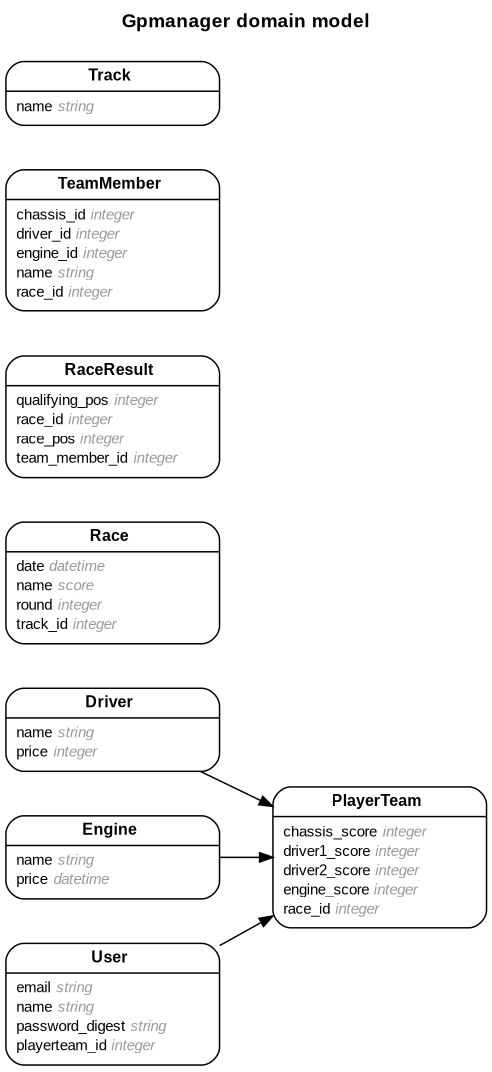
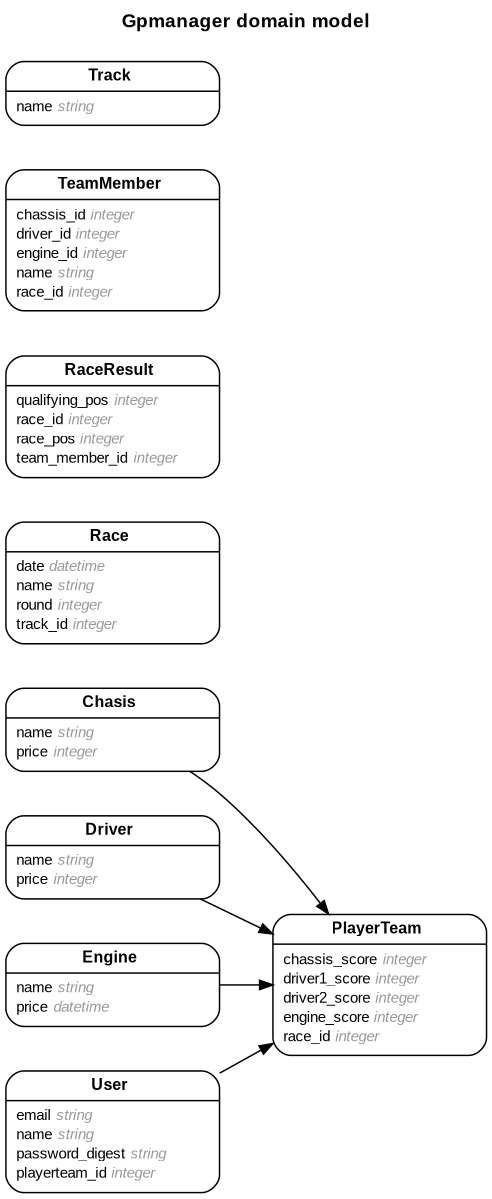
(76, 586) -> (76, 586)
none -> (113, 730)
